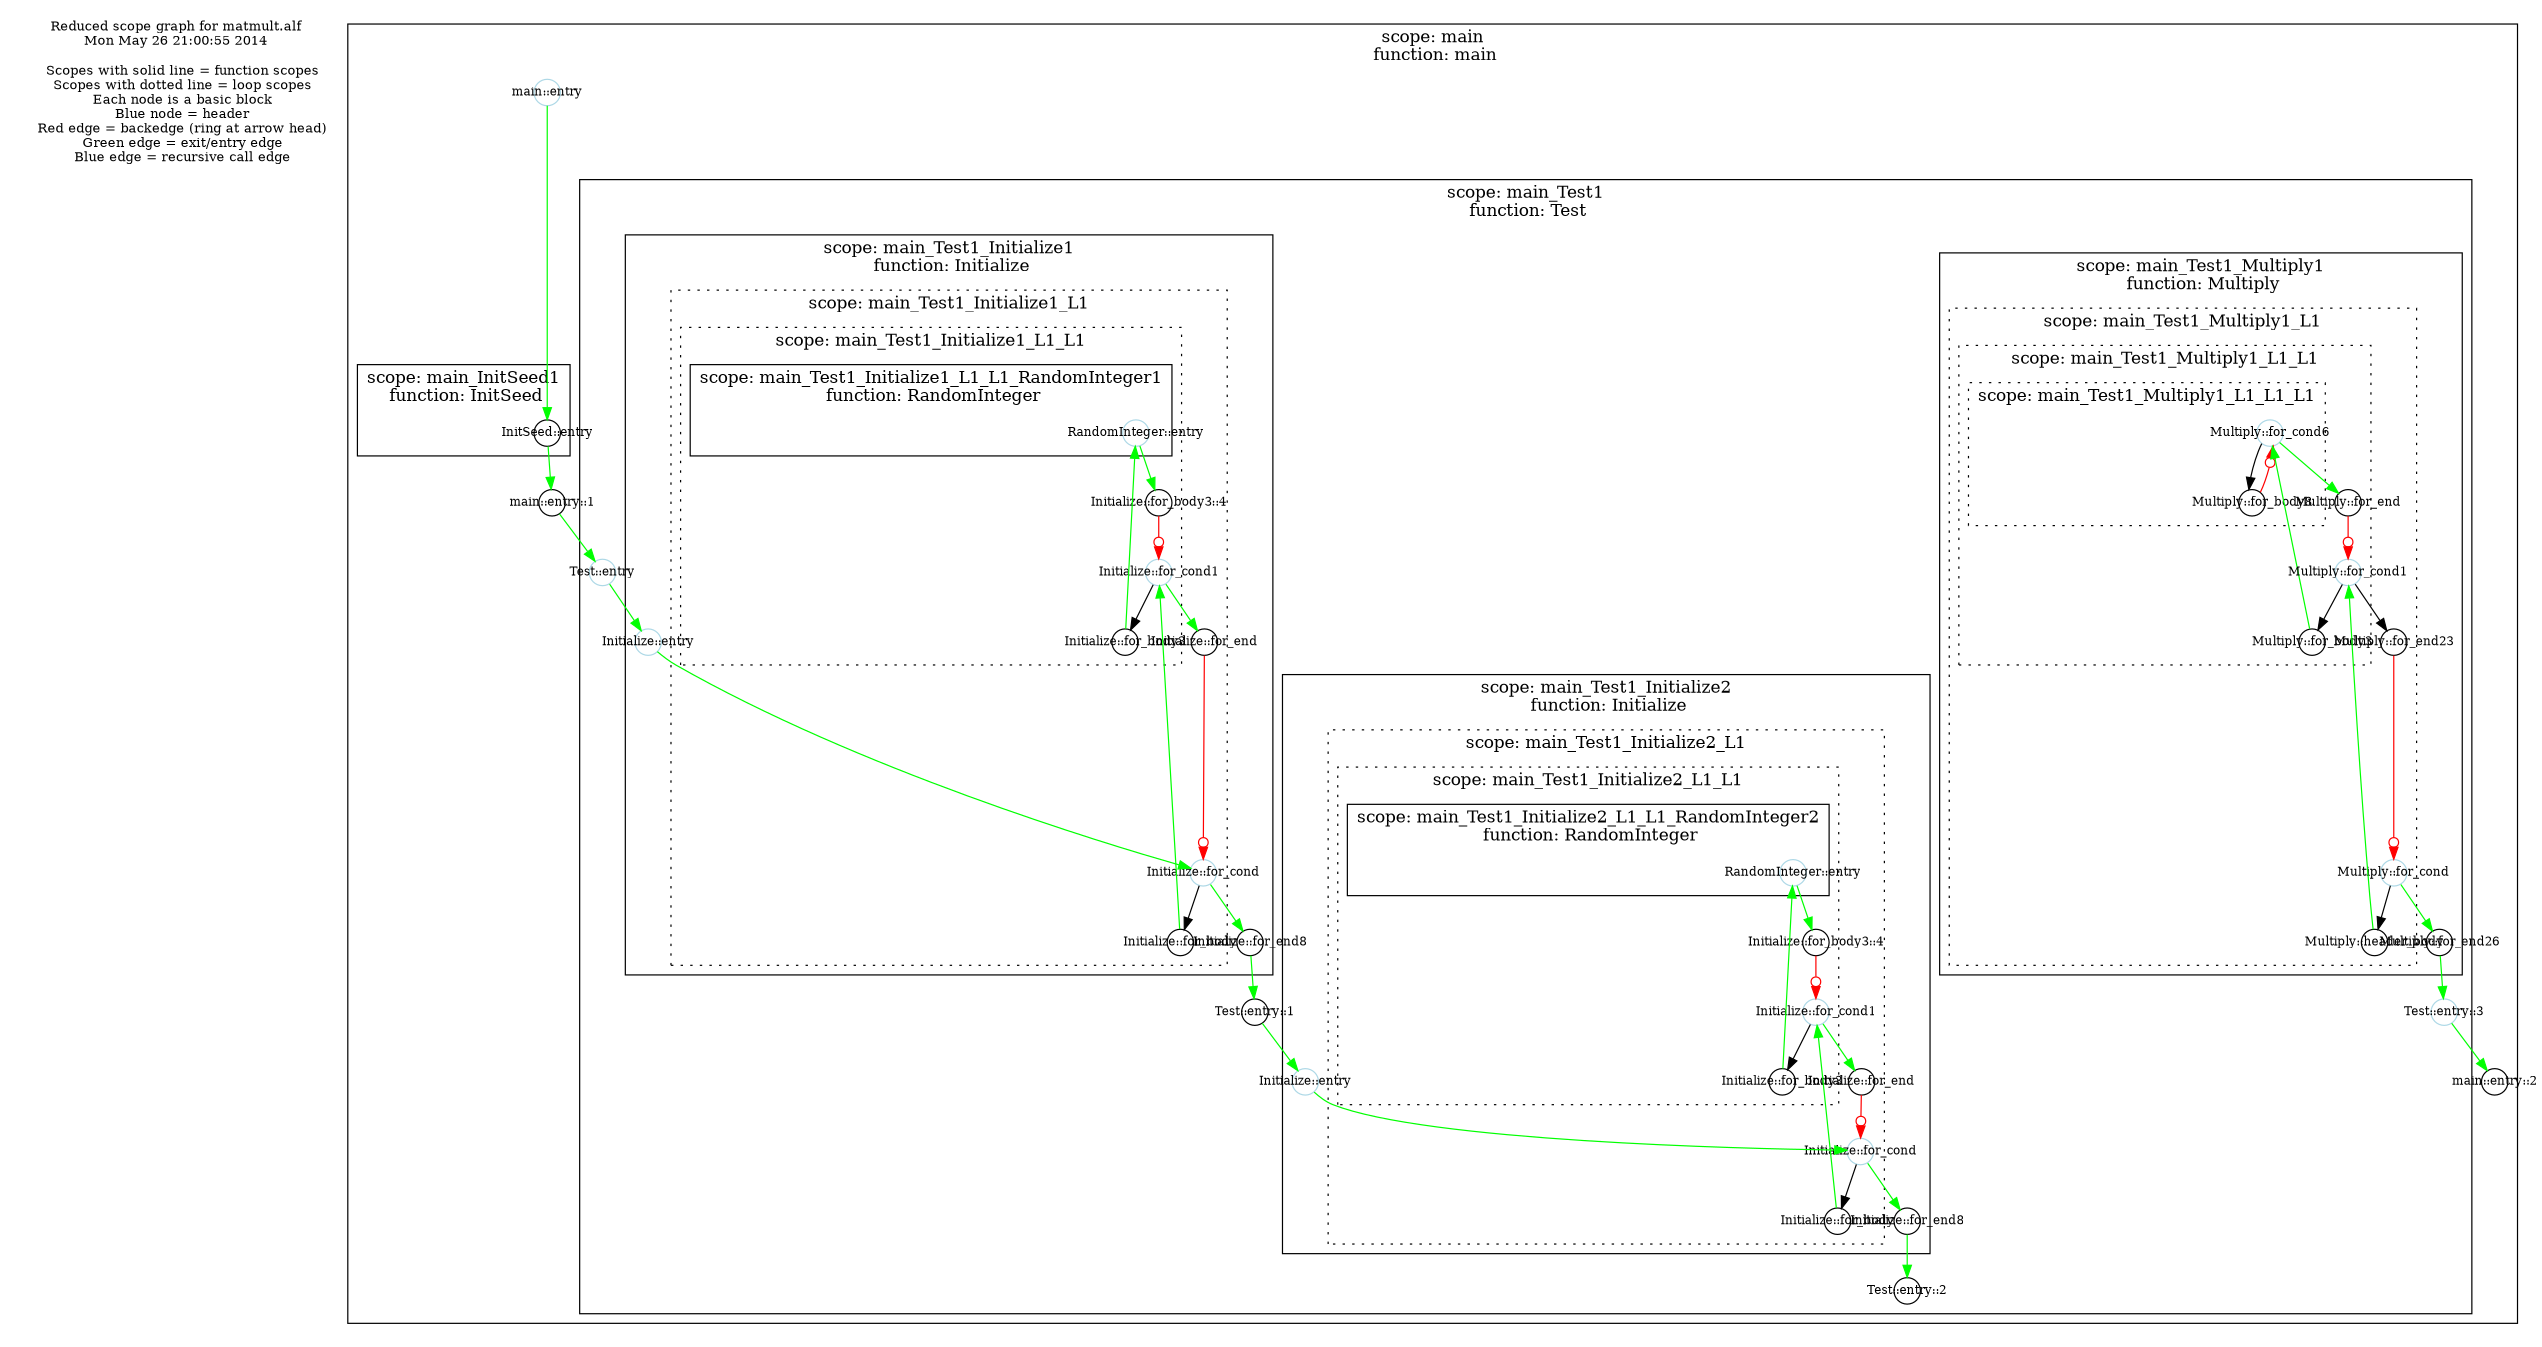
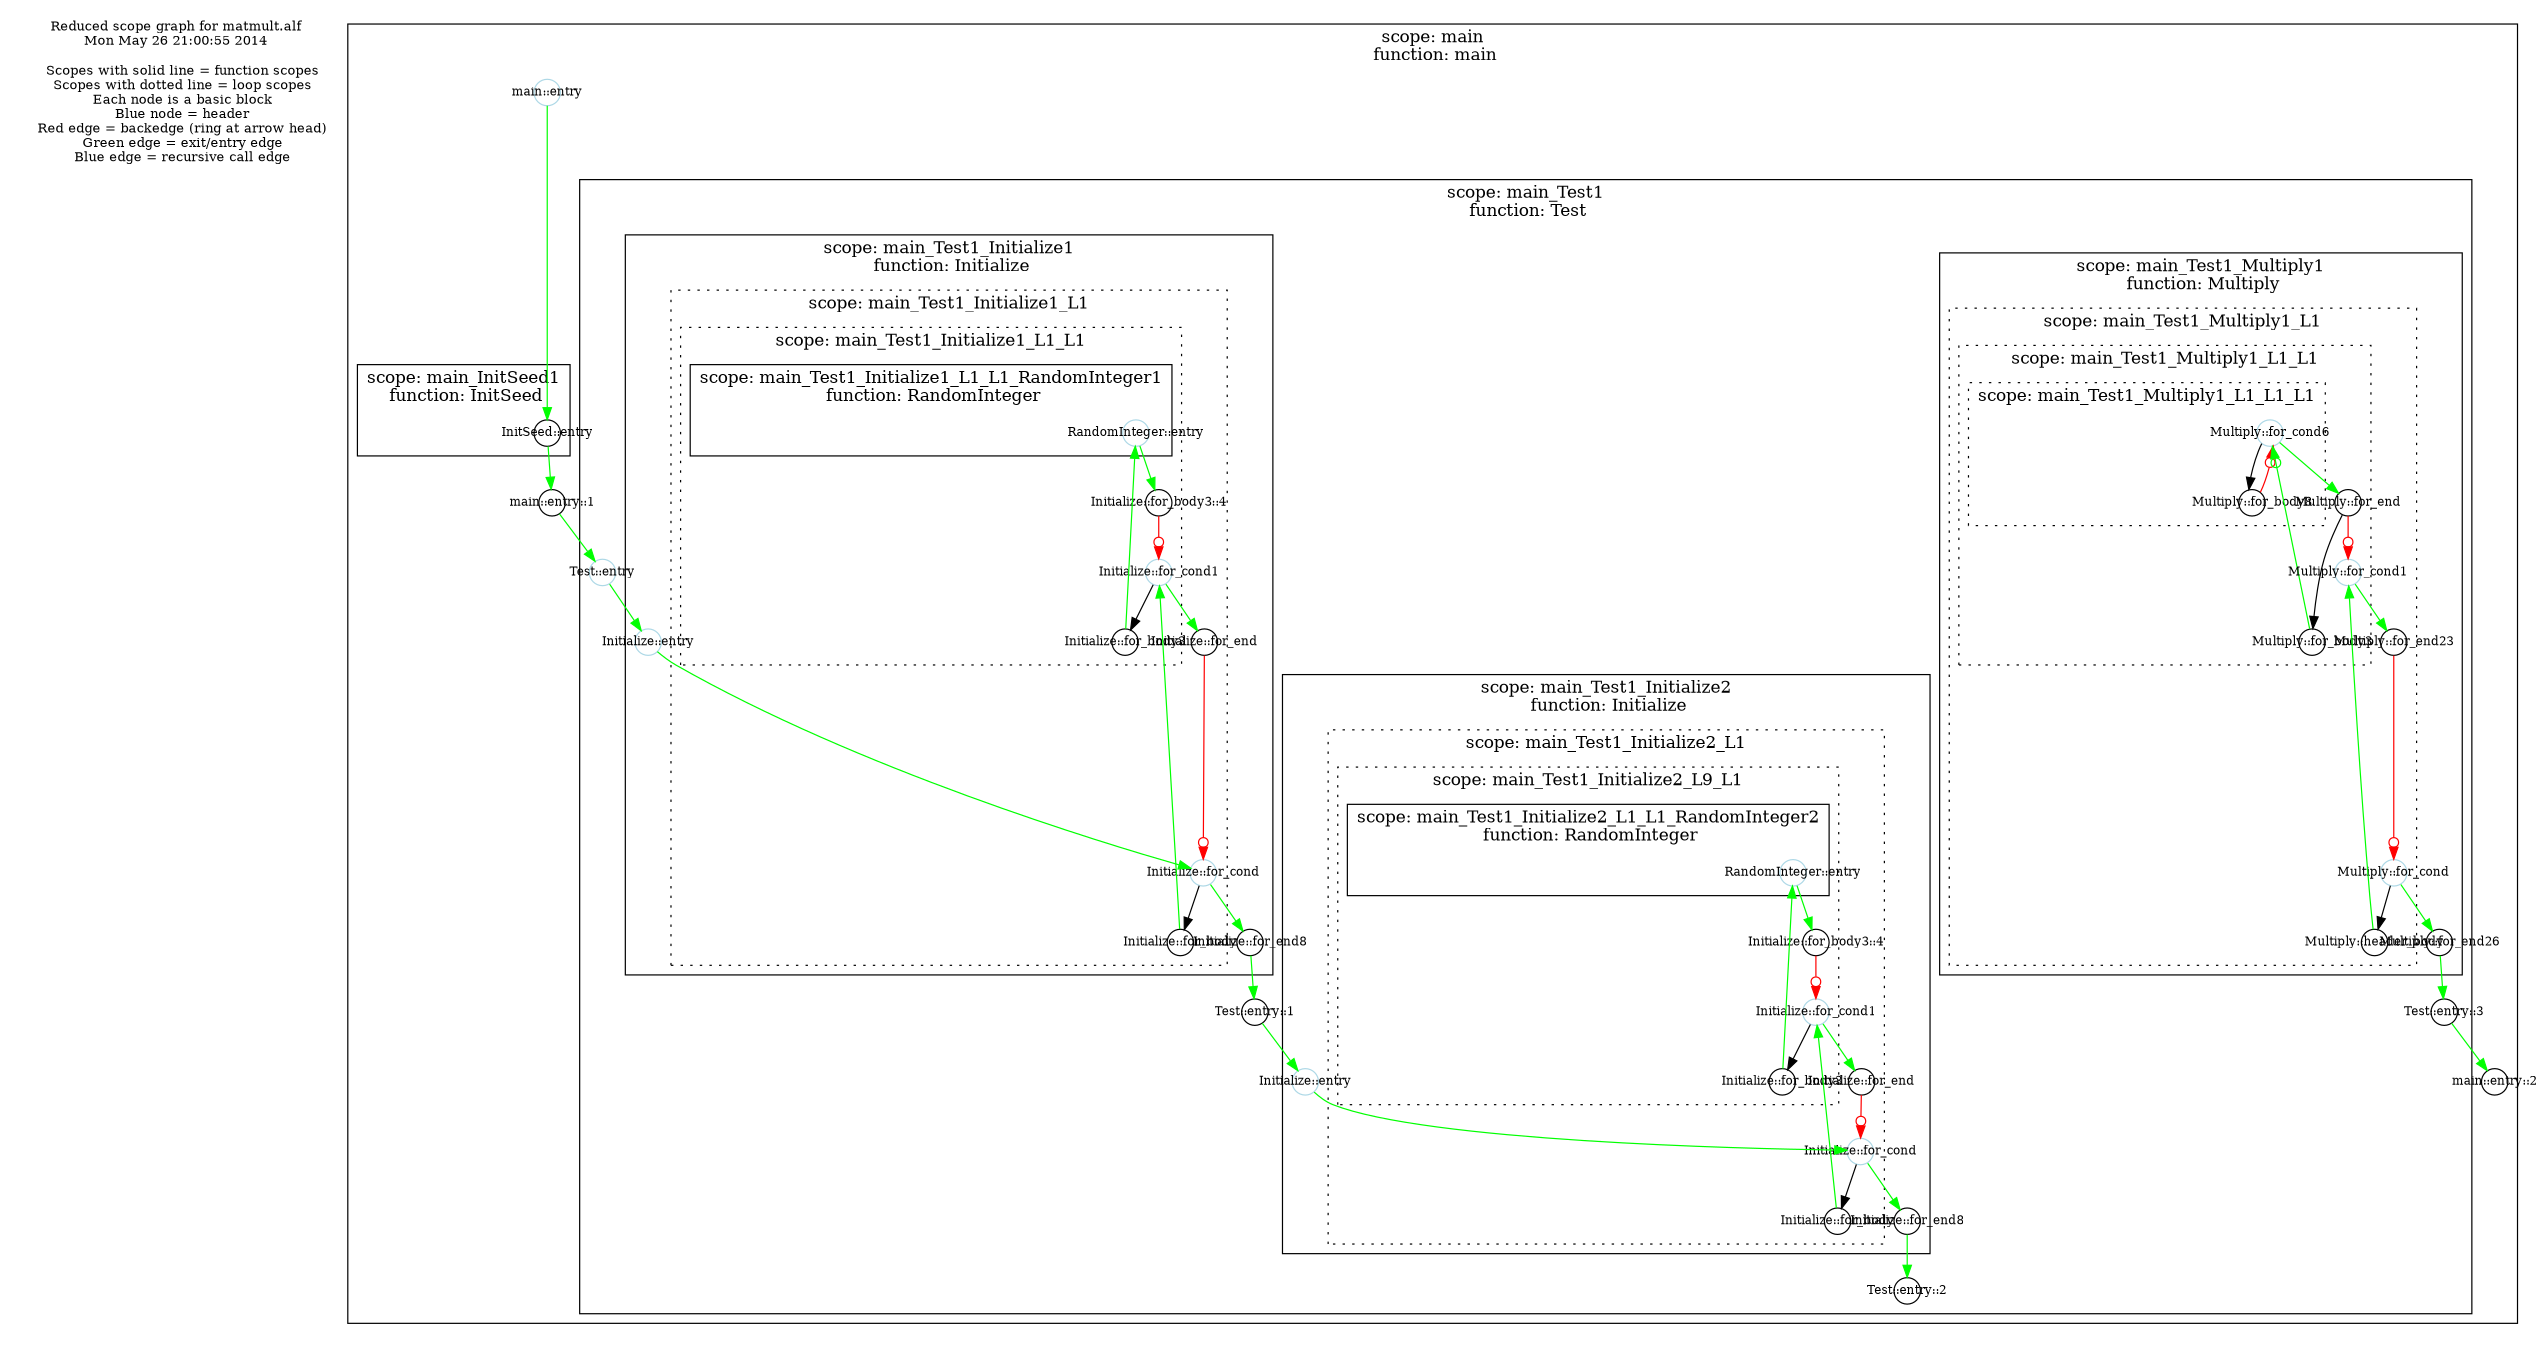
(2292, 544) -> (2292, 544)
(2363, 596) -> (2363, 596)
(2333, 602) -> (2323, 564)
(1588, 781) -> (1588, 781)
(2444, 1012) -> (2444, 1012)
